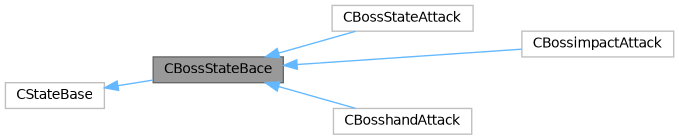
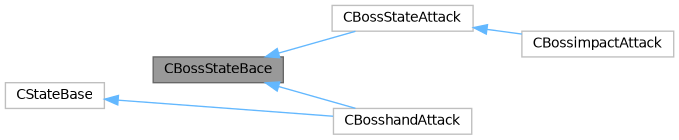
(409, 57) -> (504, 32)
(135, 83) -> (226, 108)
